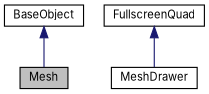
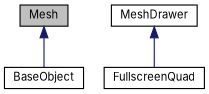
(44, 53) -> (44, 53)
(154, 53) -> (154, 53)
